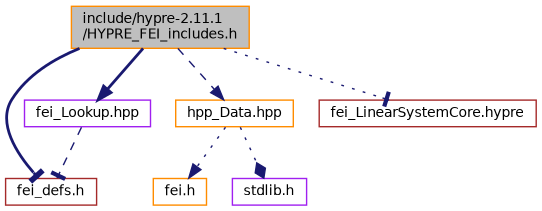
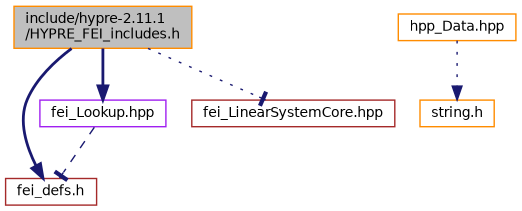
(196, 69) -> none
(13, 98) -> (27, 100)
(428, 113) -> (293, 113)
(180, 192) -> (457, 113)
(270, 192) -> none
